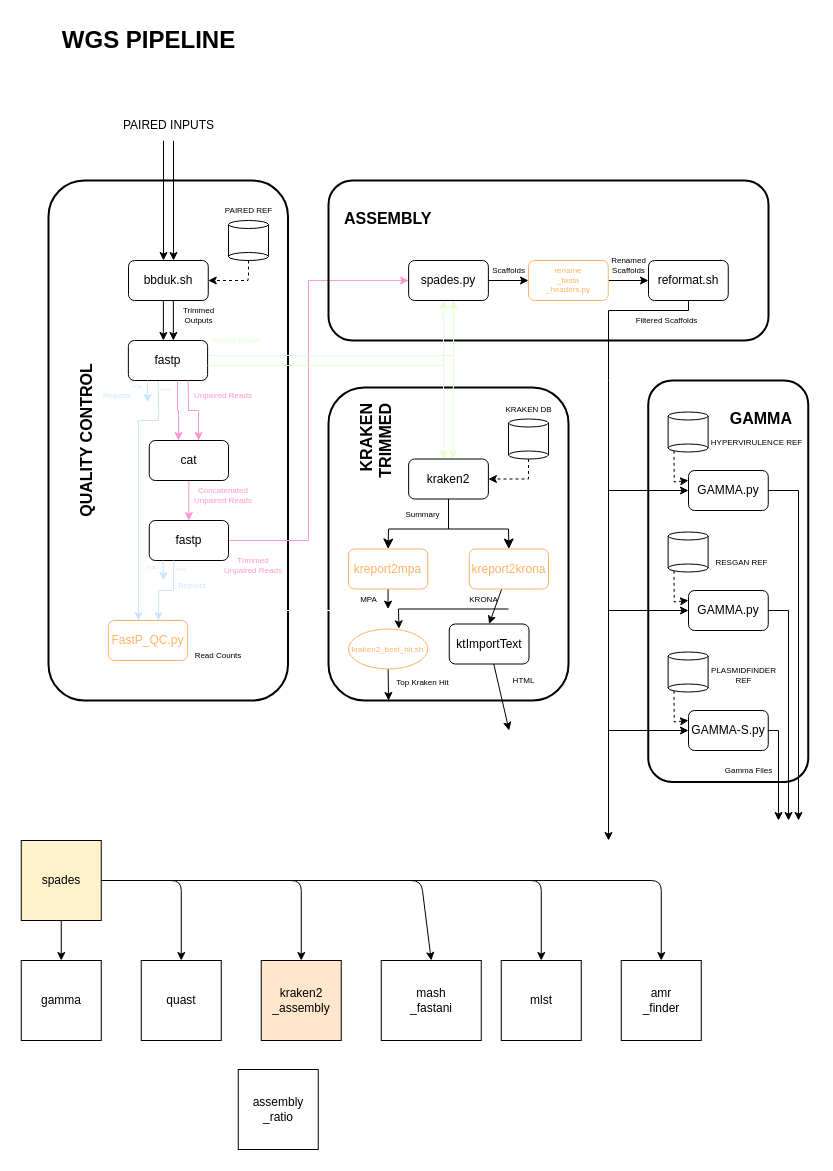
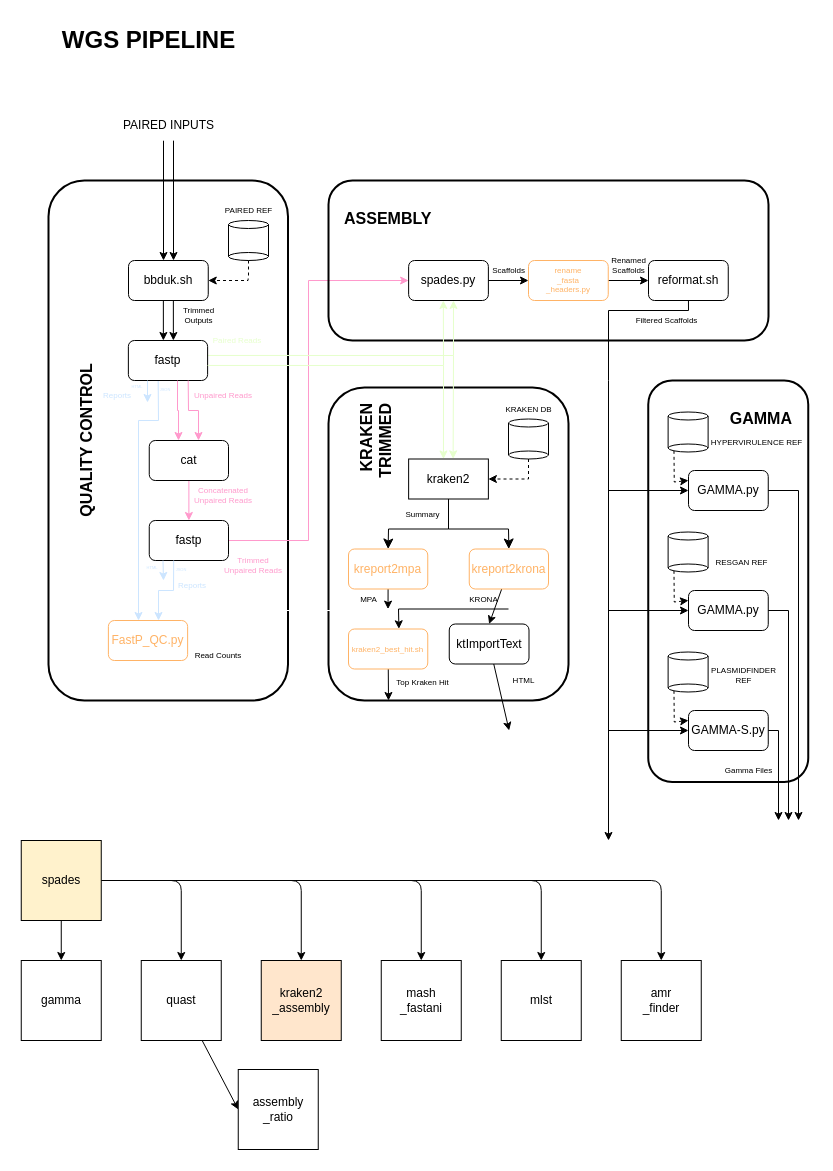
(449, 479) -> (449, 479)
(388, 649) -> (388, 649)
(431, 1001) -> (421, 1001)
none -> (219, 1072)
